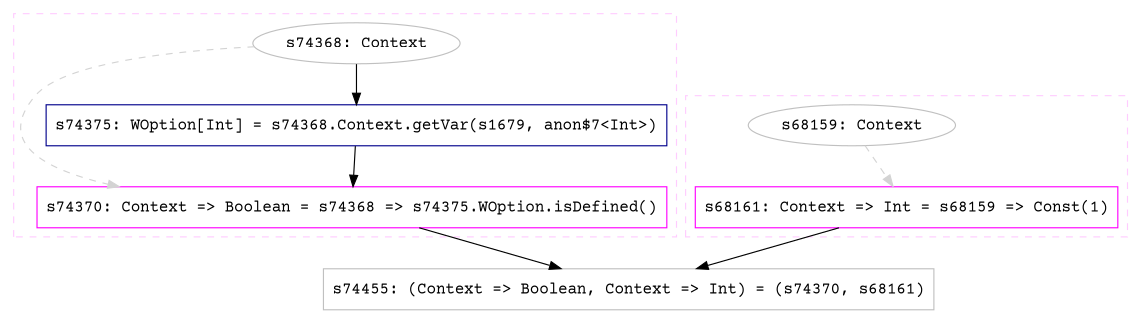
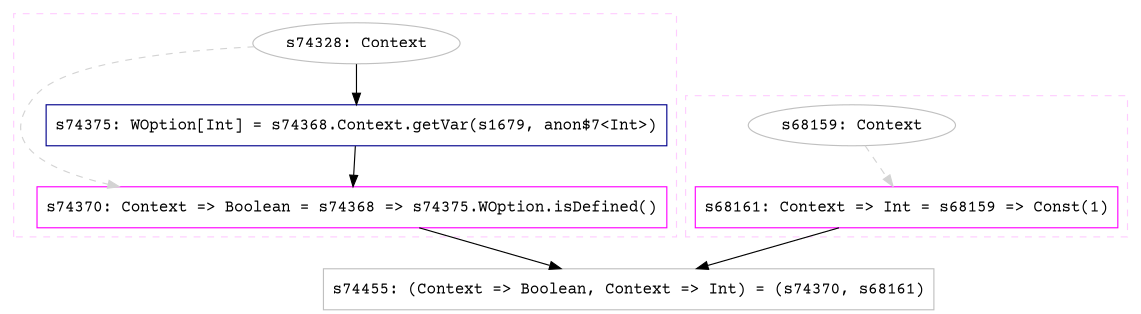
(356, 43) -> (356, 43)
